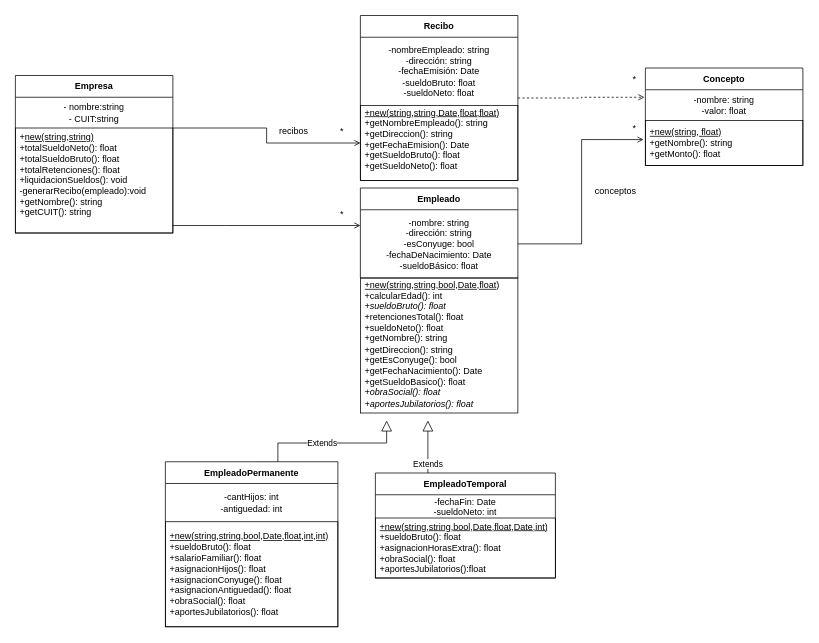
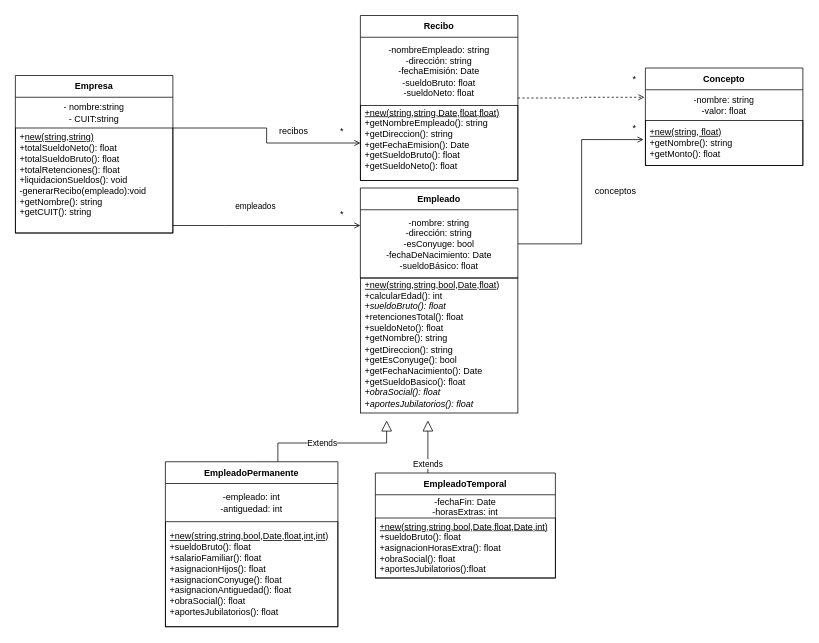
none -> (255, 207)
(252, 503) -> (252, 503)
(465, 507) -> (465, 507)
